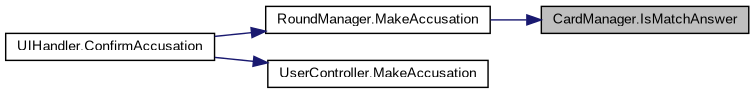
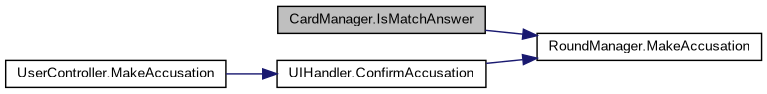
(509, 20) -> (504, 32)
(234, 59) -> (244, 74)
